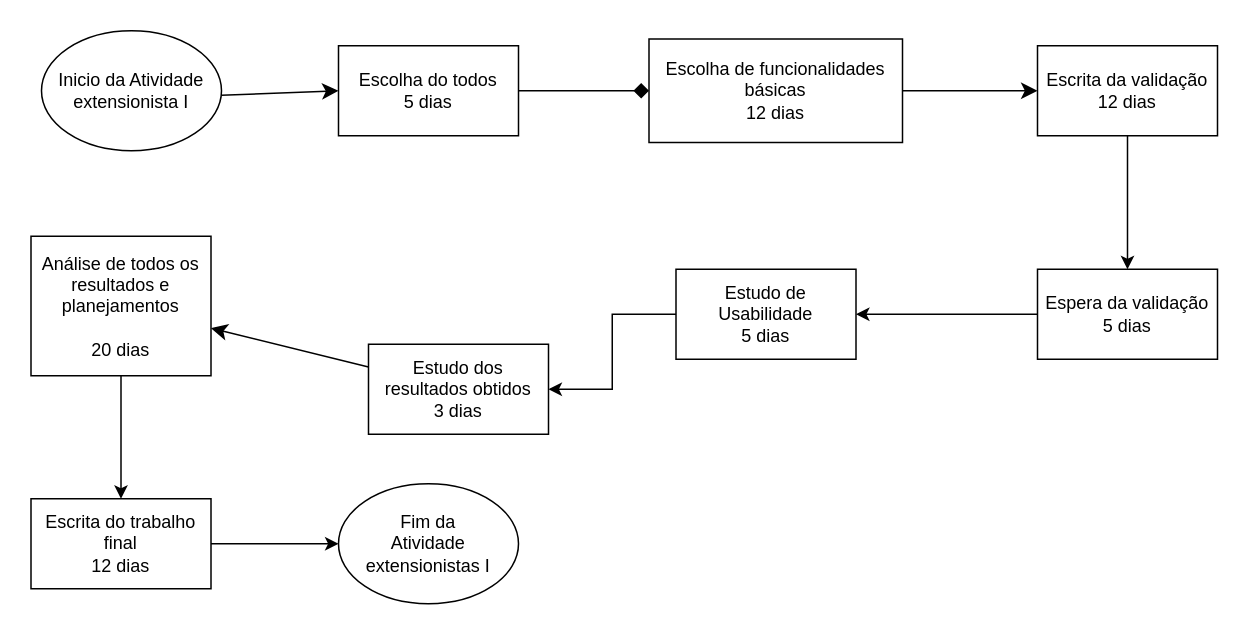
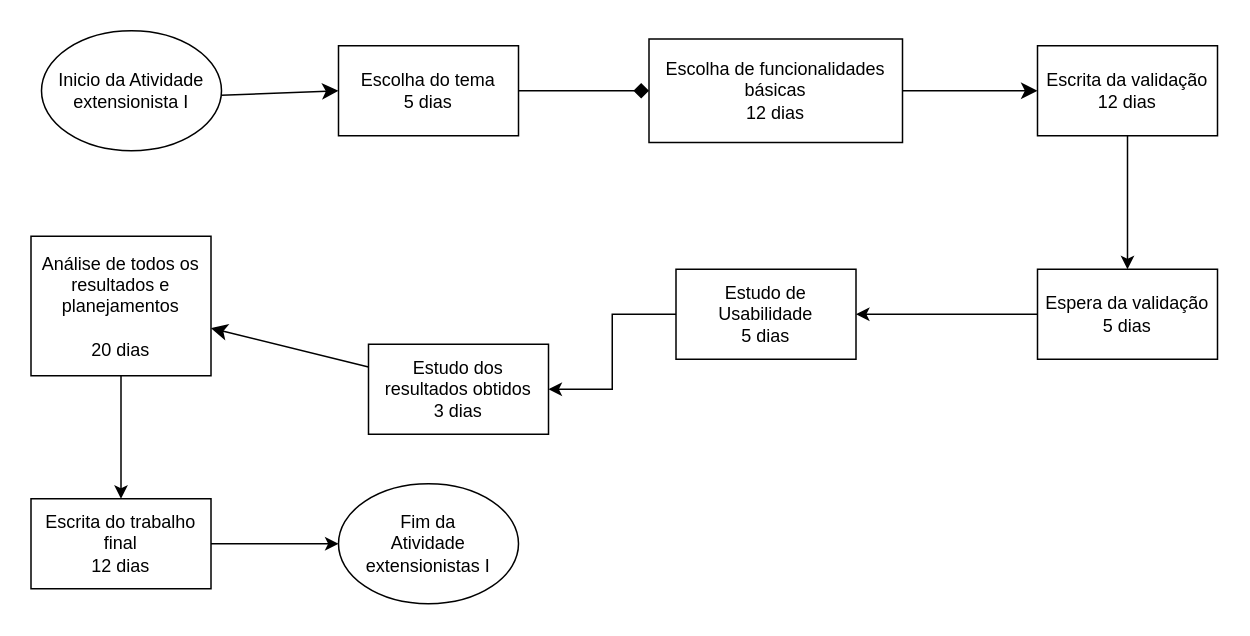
(428, 91) -> (428, 91)
